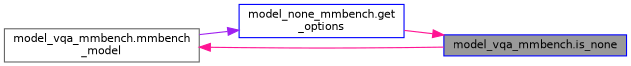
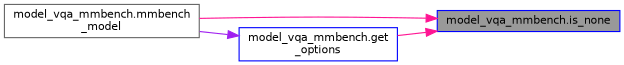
(322, 21) -> (318, 44)
(327, 48) -> (313, 17)
